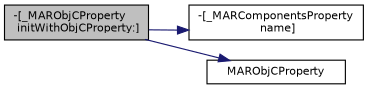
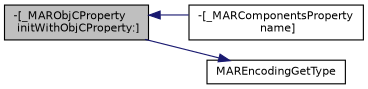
(163, 30) -> (174, 15)
(276, 72) -> (276, 72)
